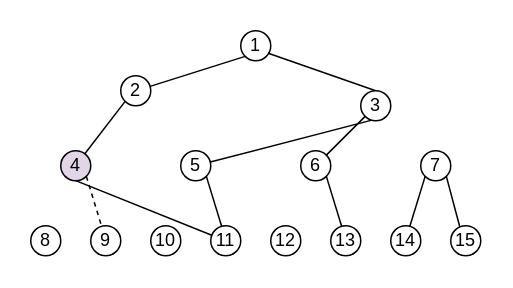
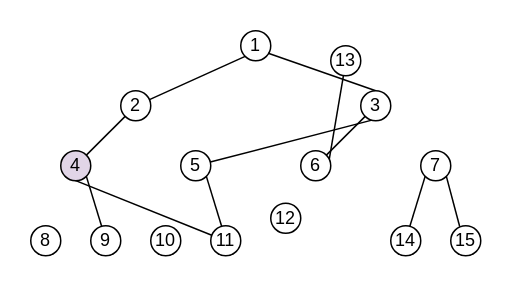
(136, 91) -> (136, 106)
(94, 202) -> (94, 202)
(286, 241) -> (286, 218)
(346, 241) -> (346, 61)
